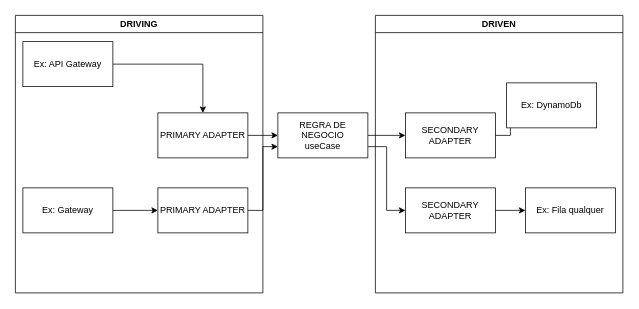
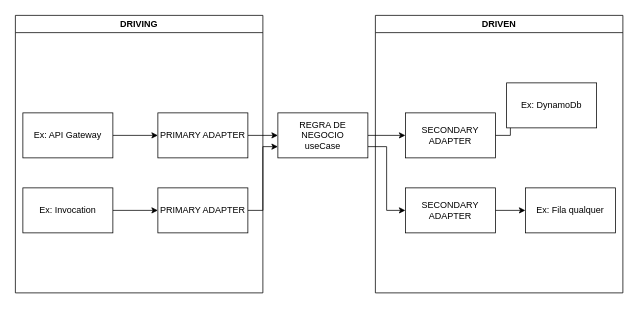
(68, 64) -> (68, 135)
(68, 210) -> (68, 210)
